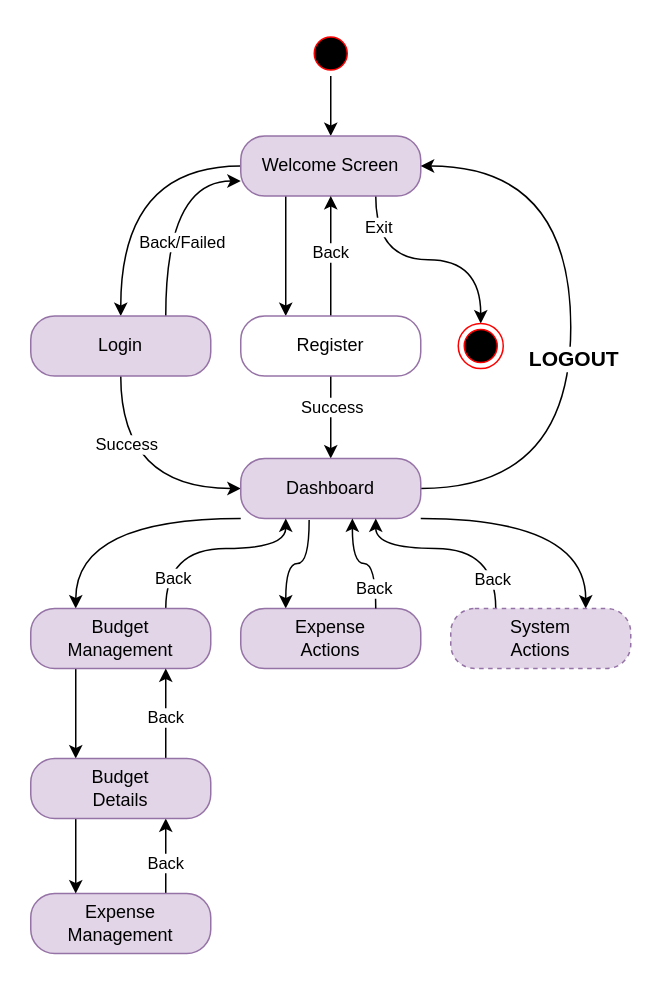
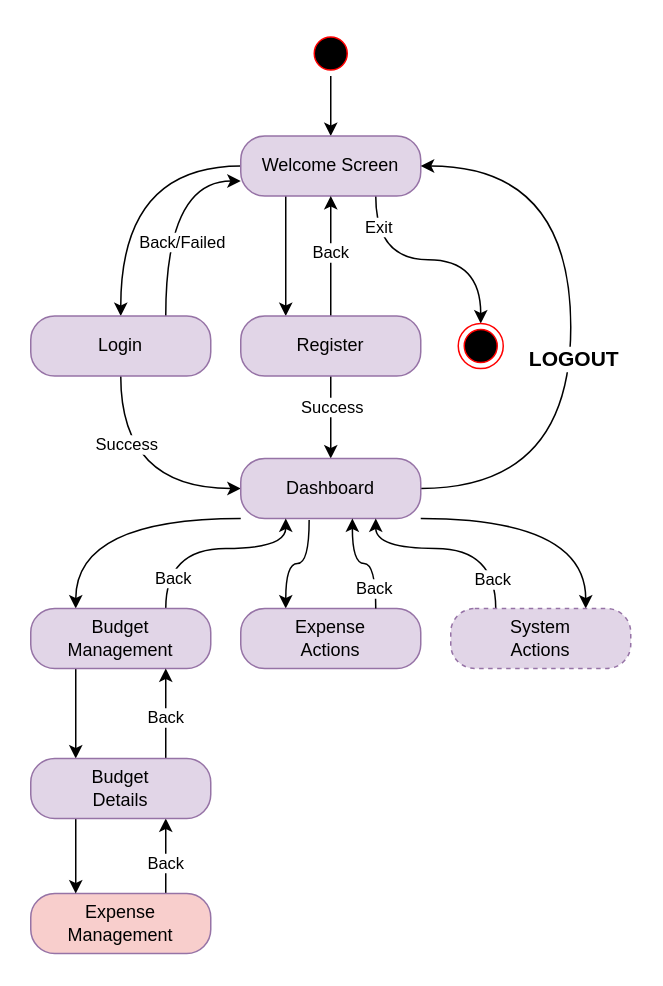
(331, 346) -> (331, 346)
(121, 923) -> (121, 923)
